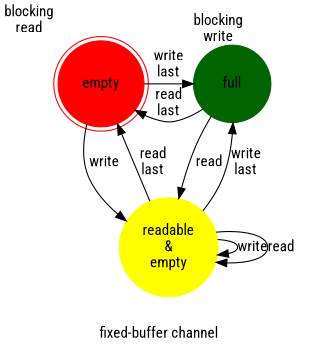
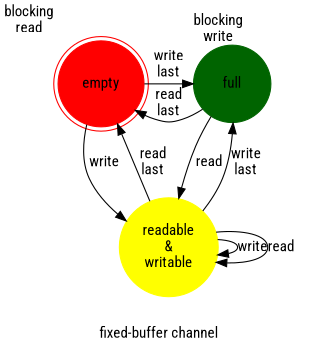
(169, 247) -> (169, 247)
